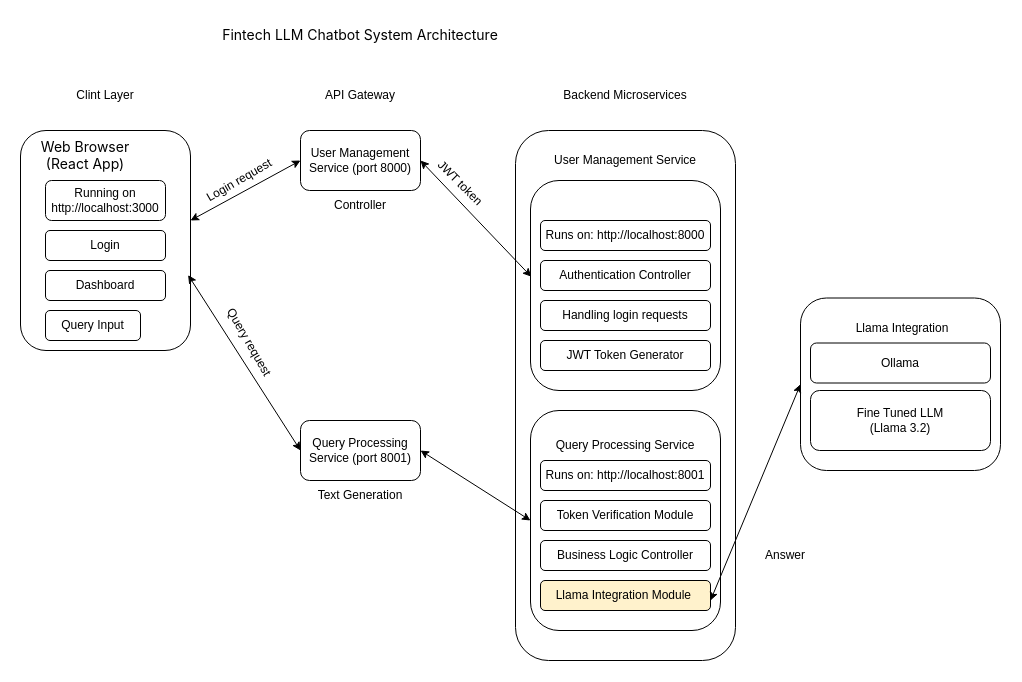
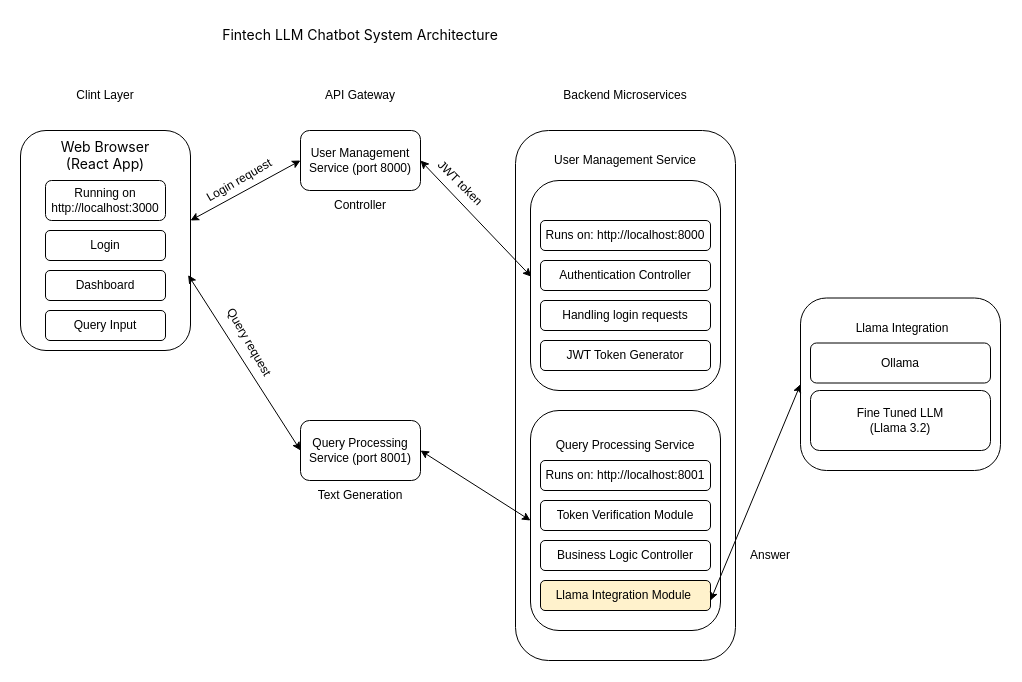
(86, 156) -> (106, 156)
(93, 326) -> (106, 326)
(786, 556) -> (771, 556)
